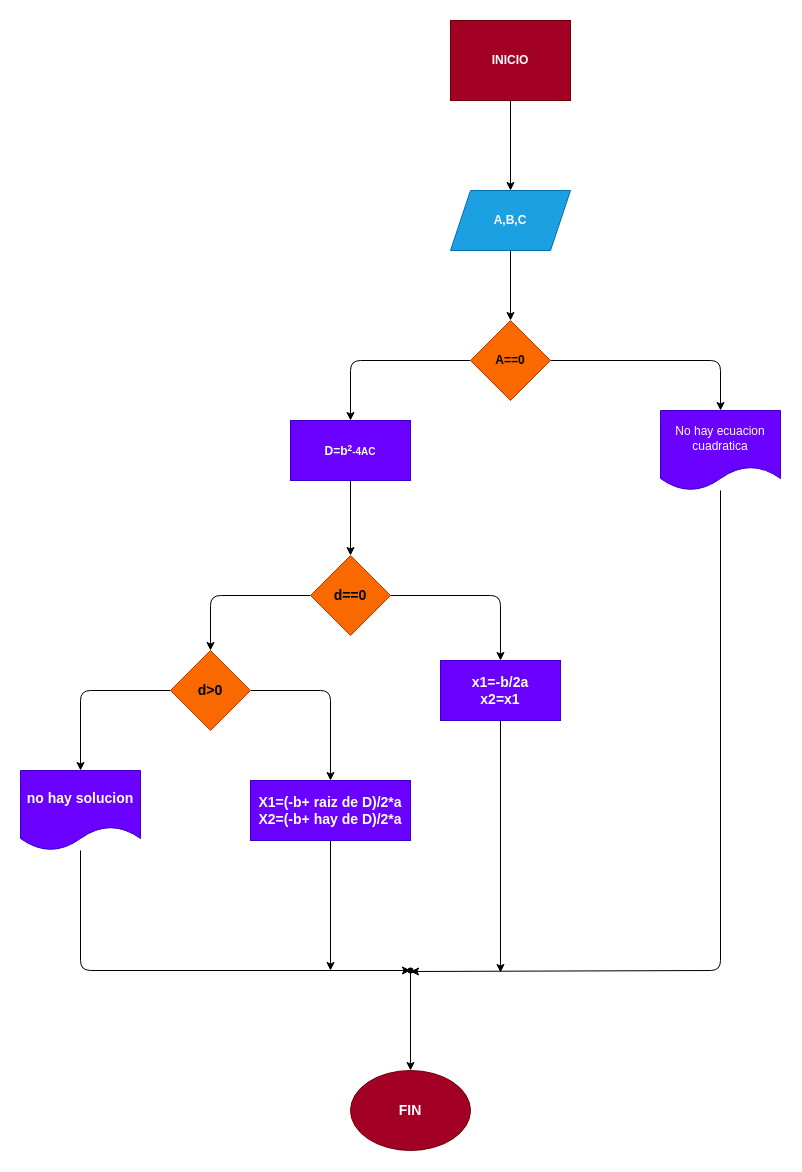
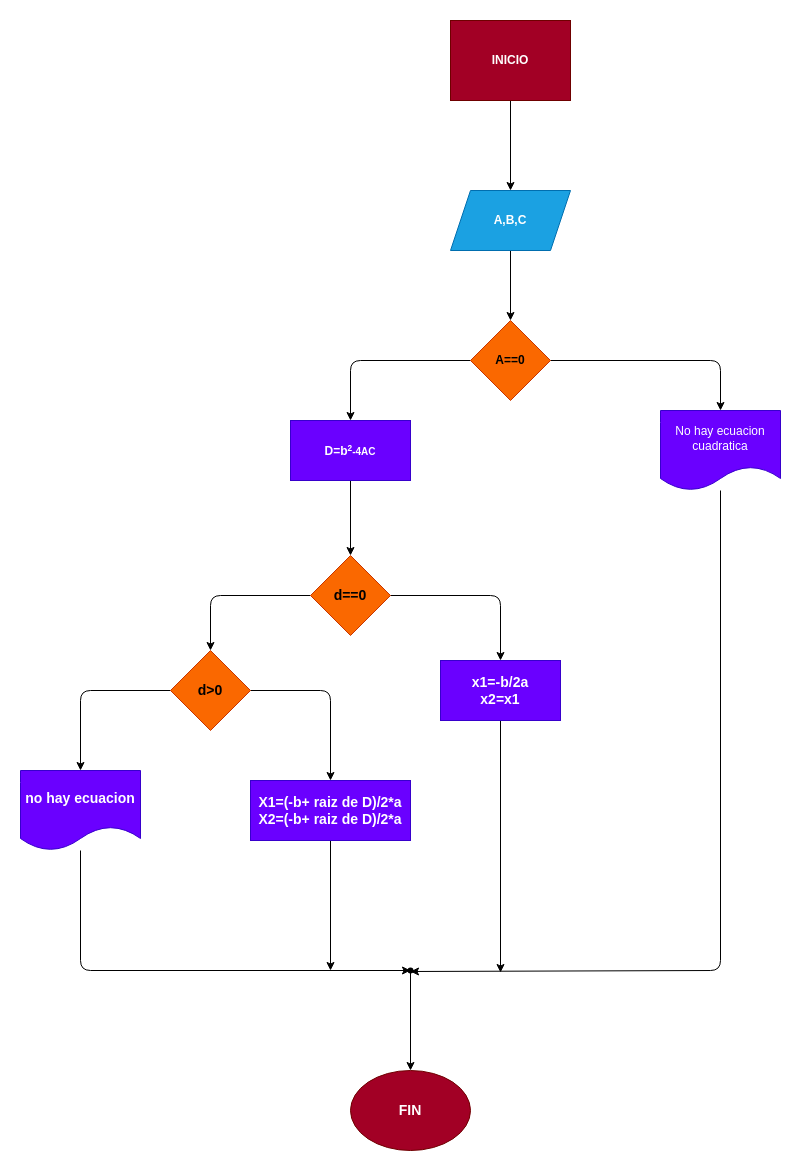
(81, 799) -> (81, 799)
(331, 811) -> (331, 811)
